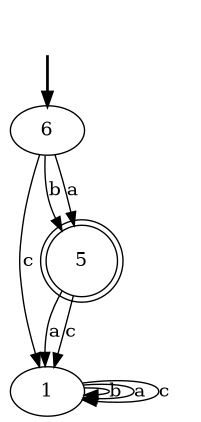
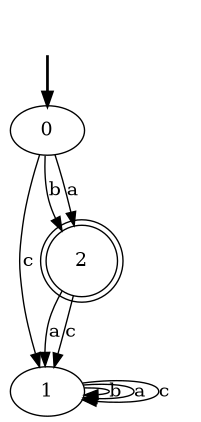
(47, 130) -> (47, 130)
(82, 261) -> (82, 261)
